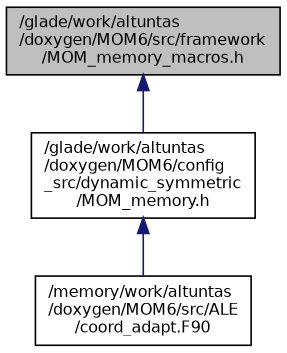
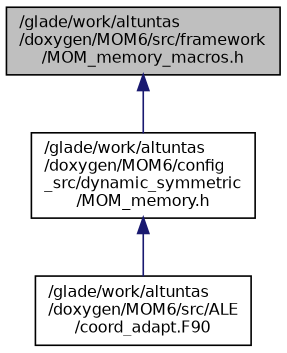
(143, 311) -> (143, 311)
